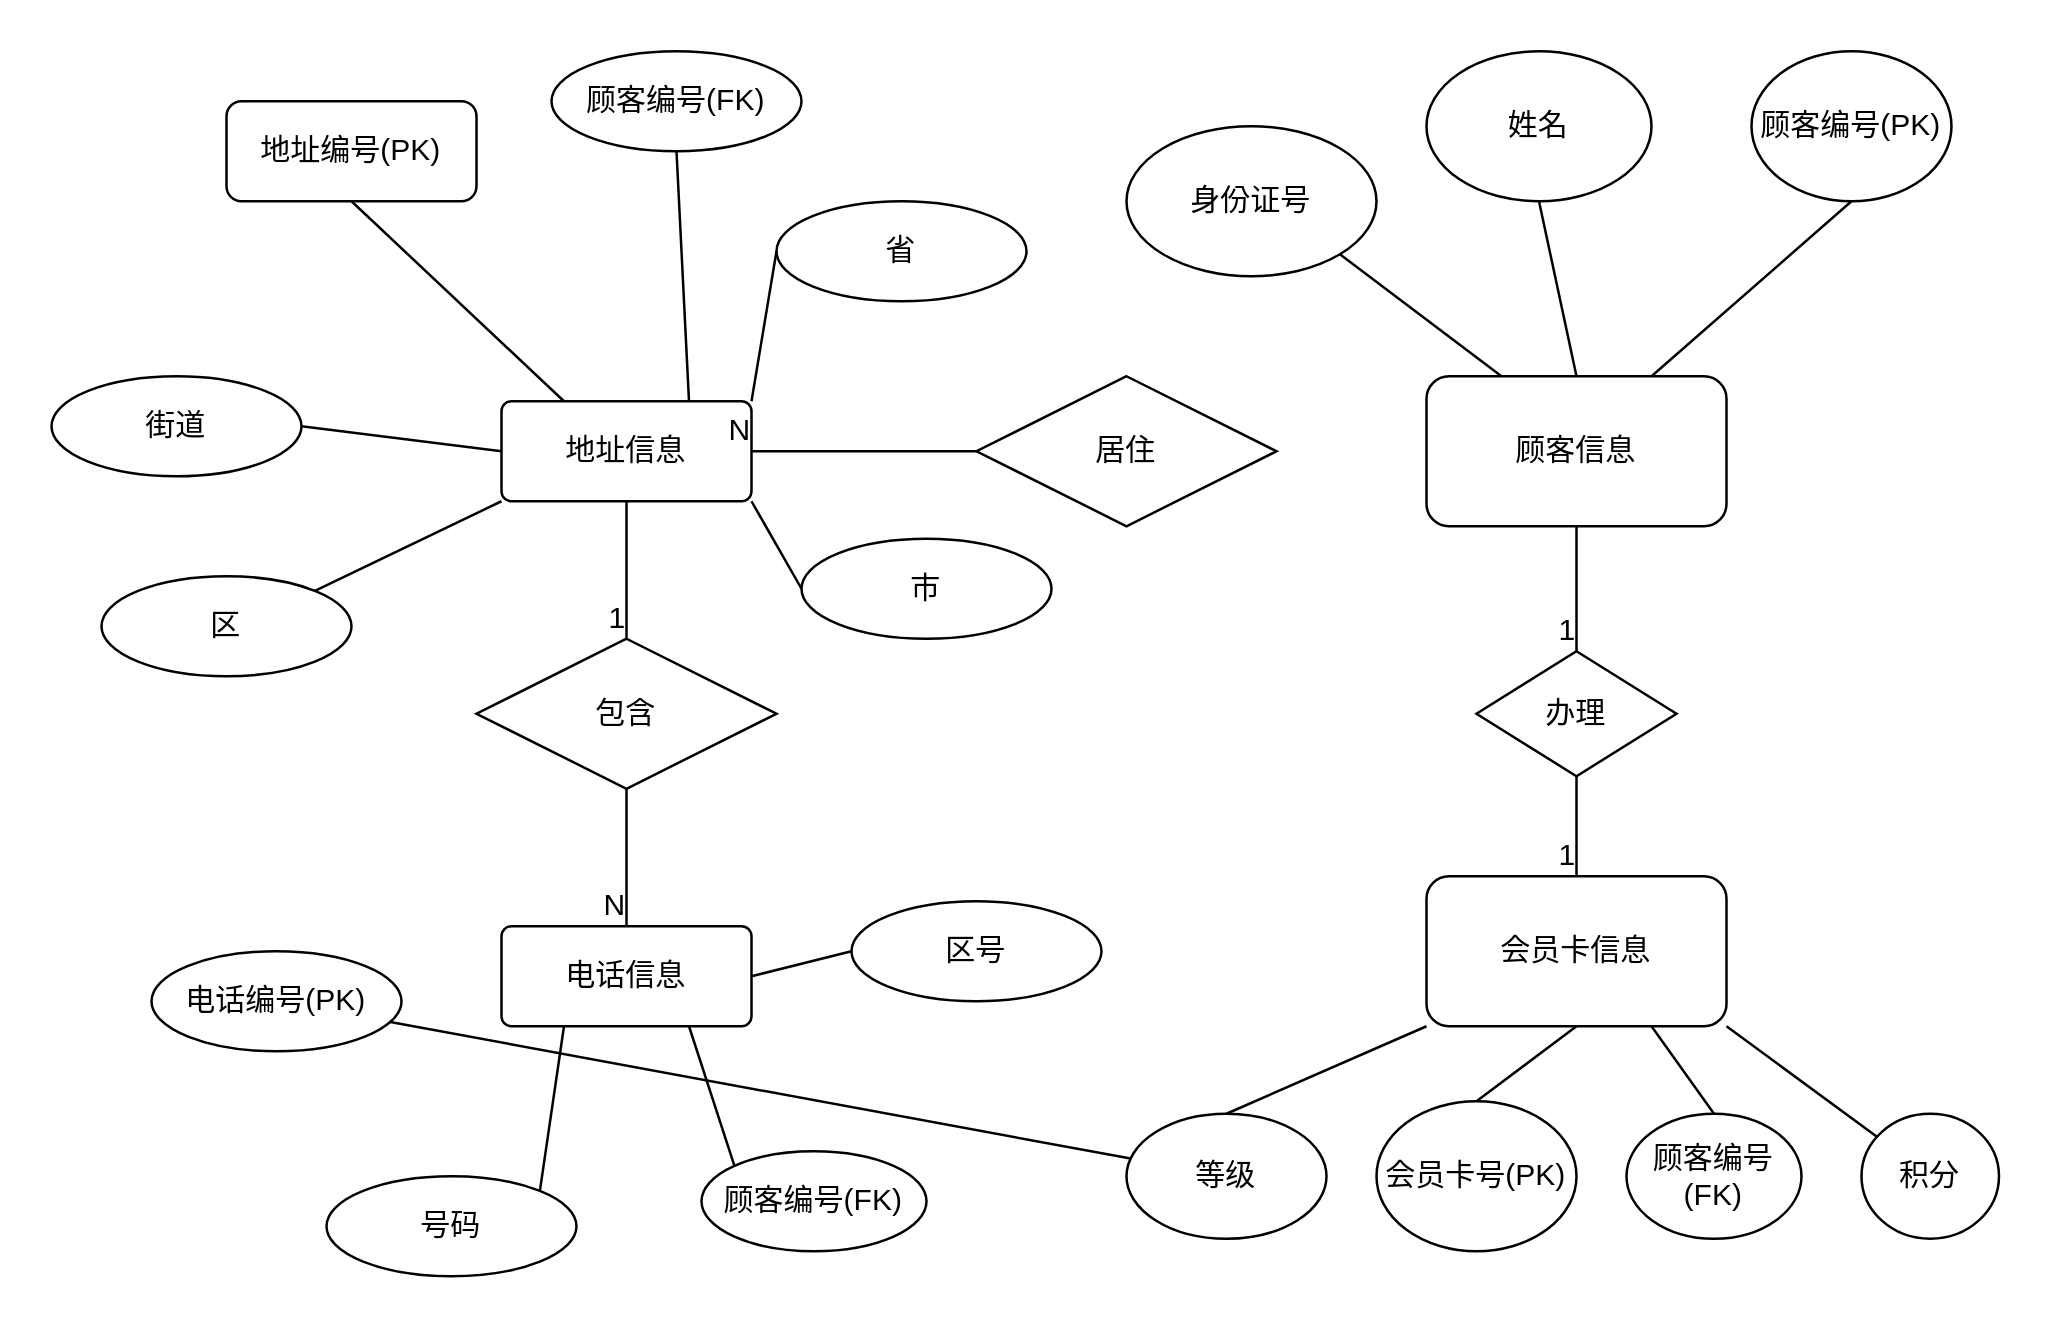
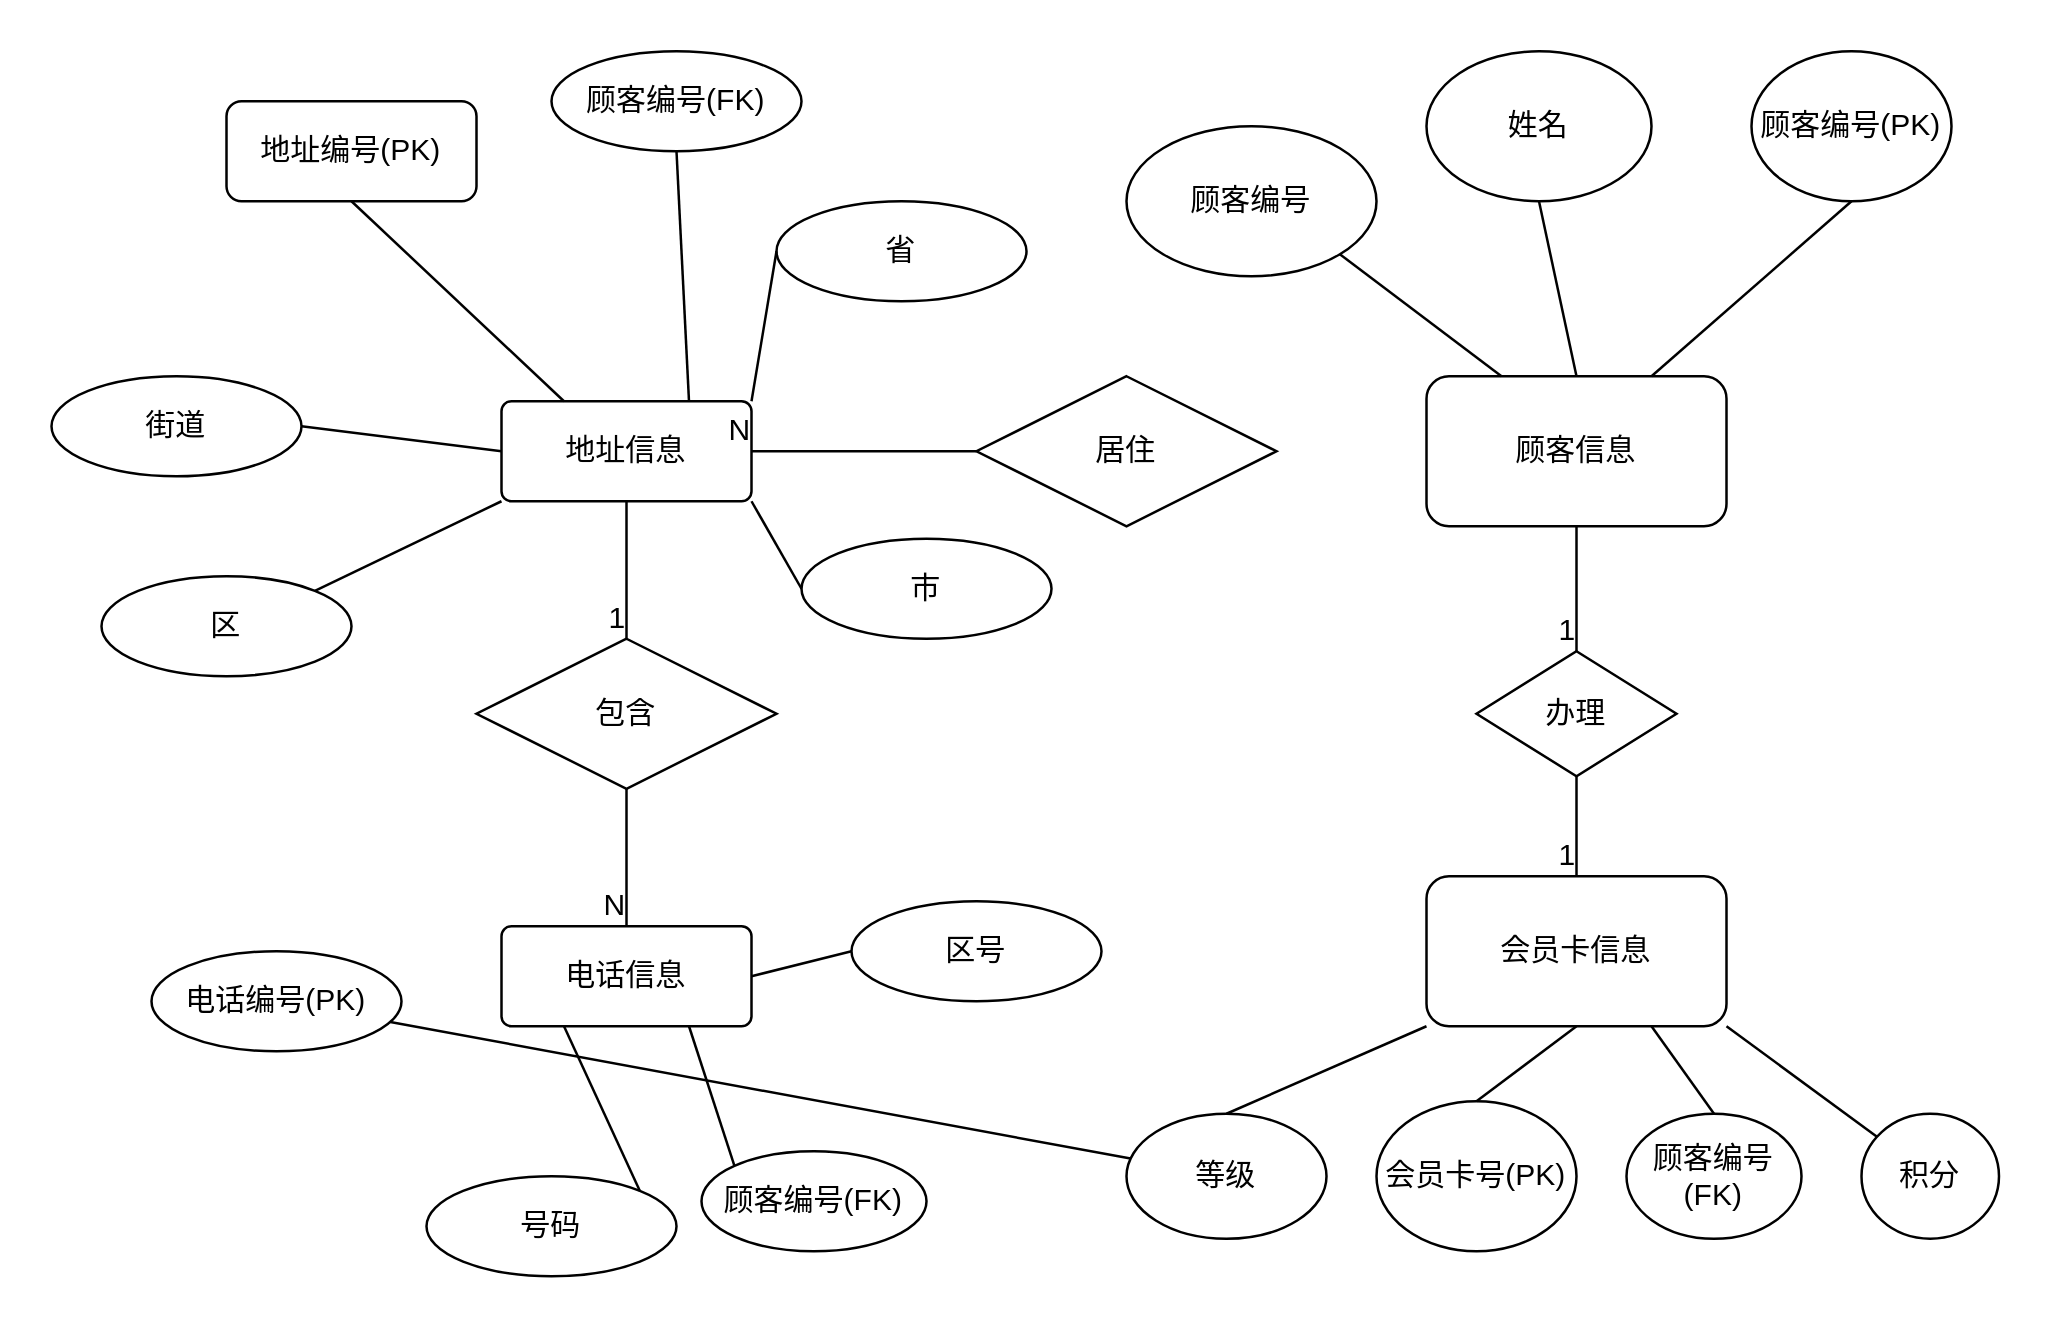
(1251, 201) -> (1251, 201)
(451, 1226) -> (551, 1226)
